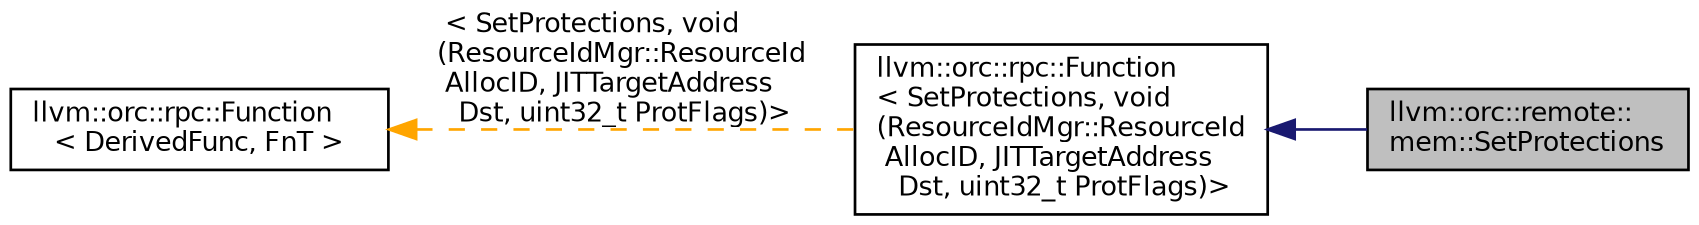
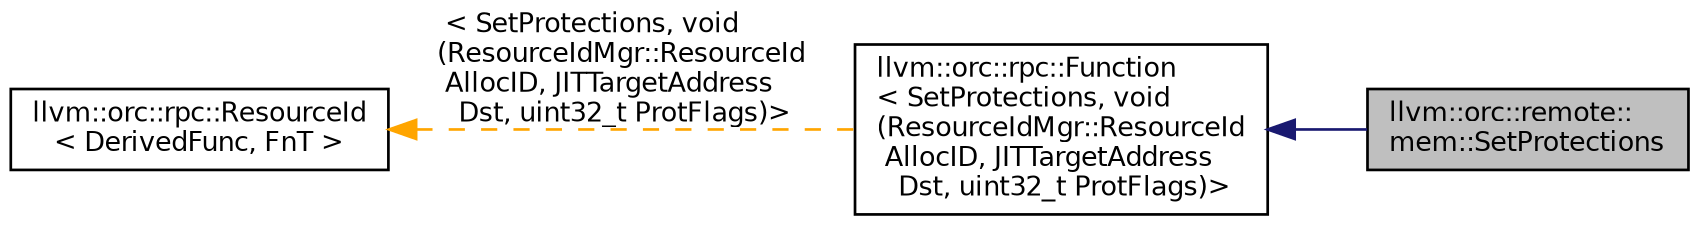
(200, 129) -> (200, 129)
